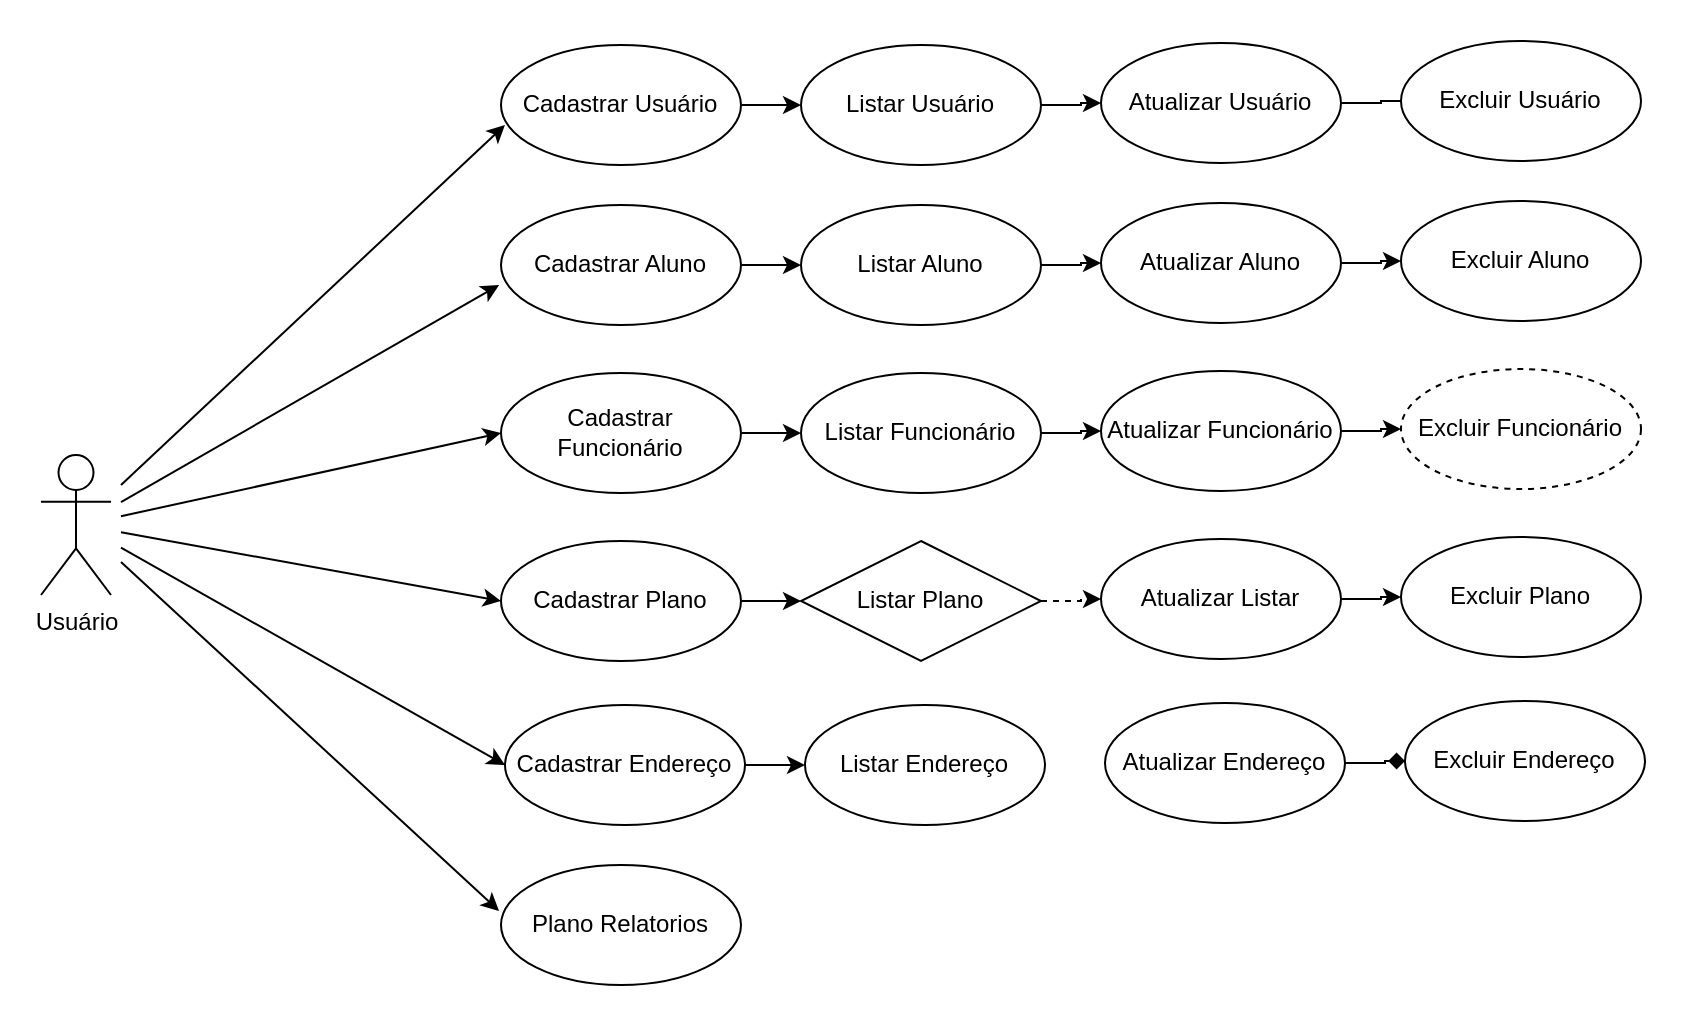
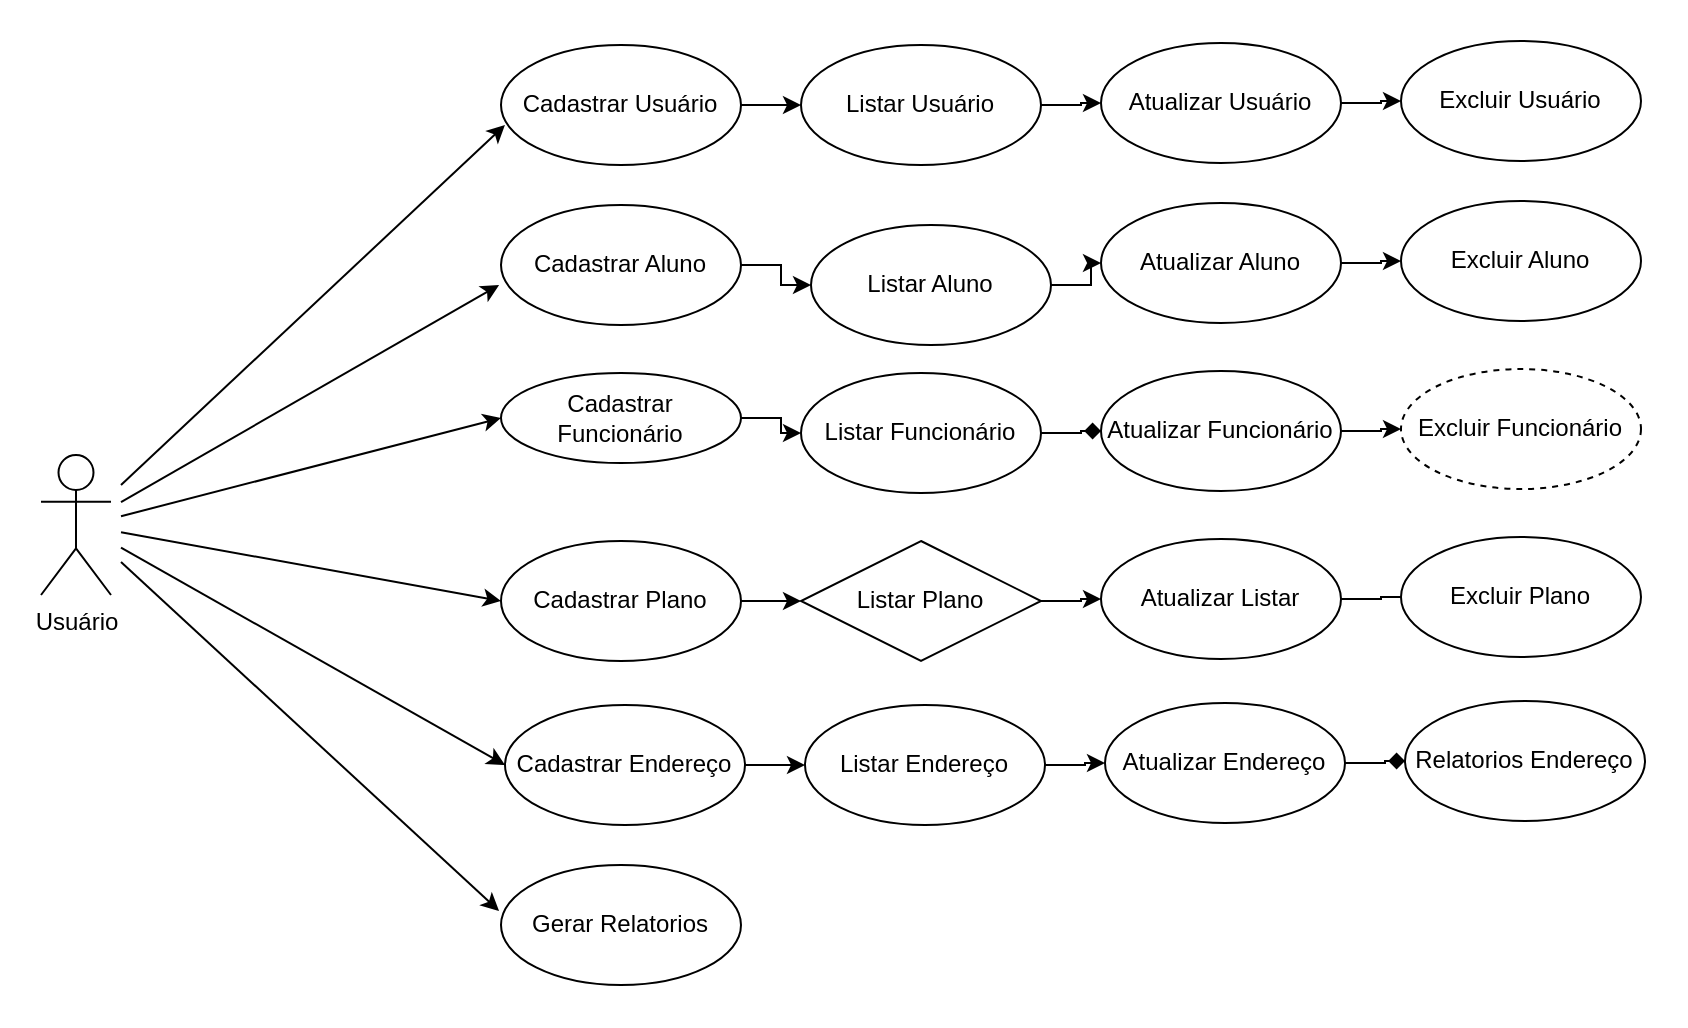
(1391, 101) -> (1386, 101)
(921, 265) -> (931, 285)
(1085, 431) -> (1084, 431)
(621, 433) -> (621, 418)
(1386, 597) -> (1391, 597)
(1066, 601) -> (1066, 601)
(1525, 761) -> (1525, 761)
none -> (1069, 765)
(621, 925) -> (621, 925)
